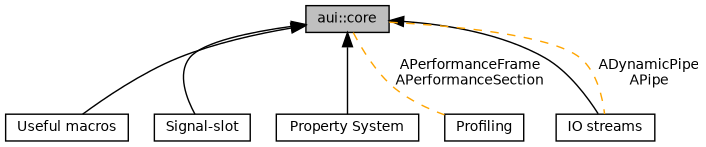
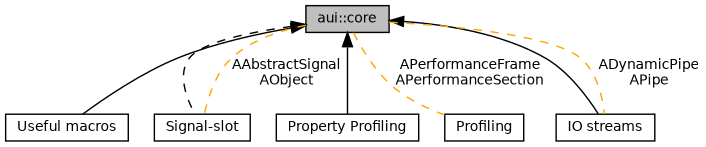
none -> (239, 52)
(185, 66) -> (185, 66)
(347, 128) -> (347, 128)
